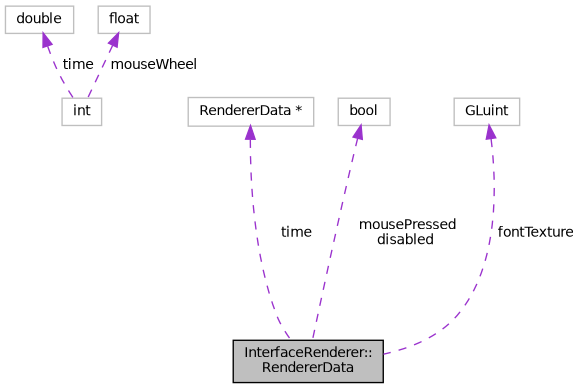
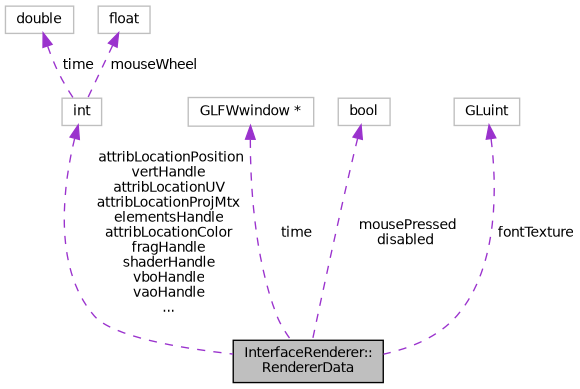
(251, 112) -> (251, 112)
none -> (83, 300)
